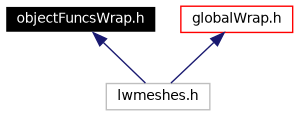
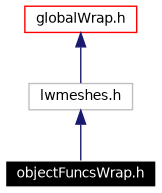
(124, 63) -> (81, 143)
